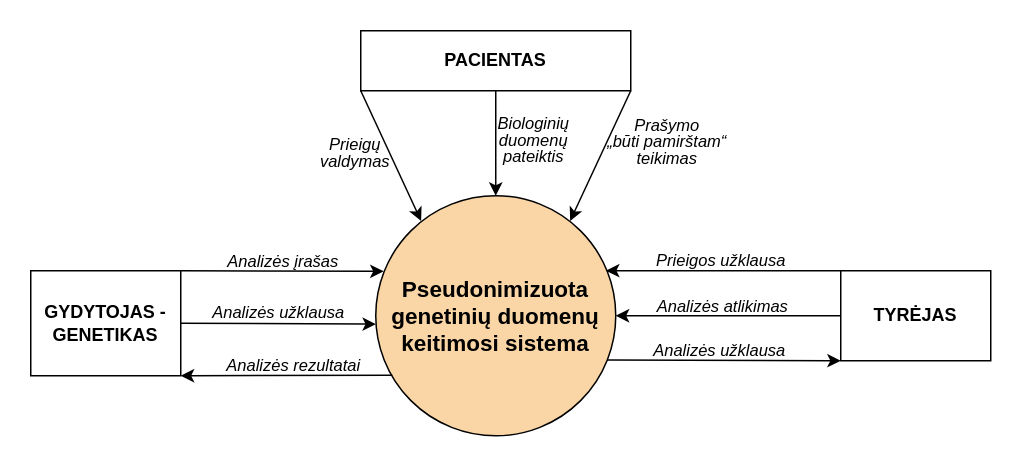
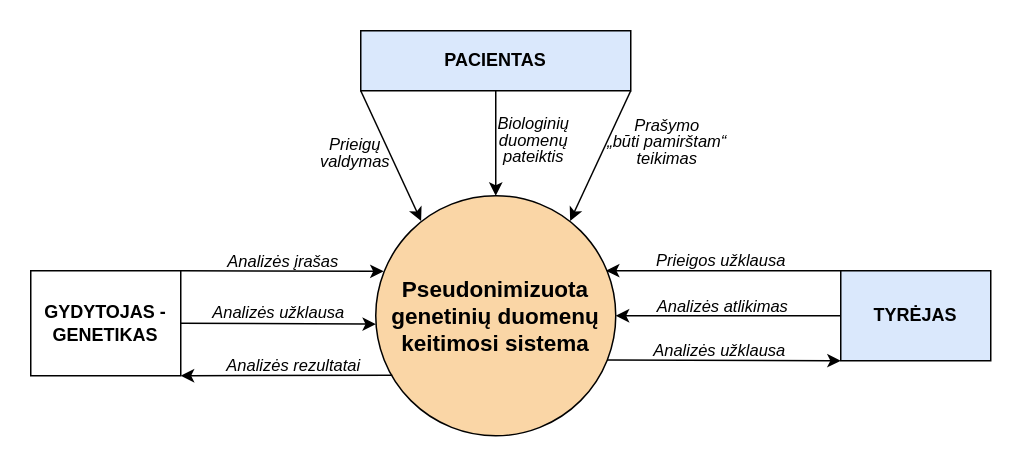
(496, 61) -> (496, 61)
(916, 316) -> (916, 316)
